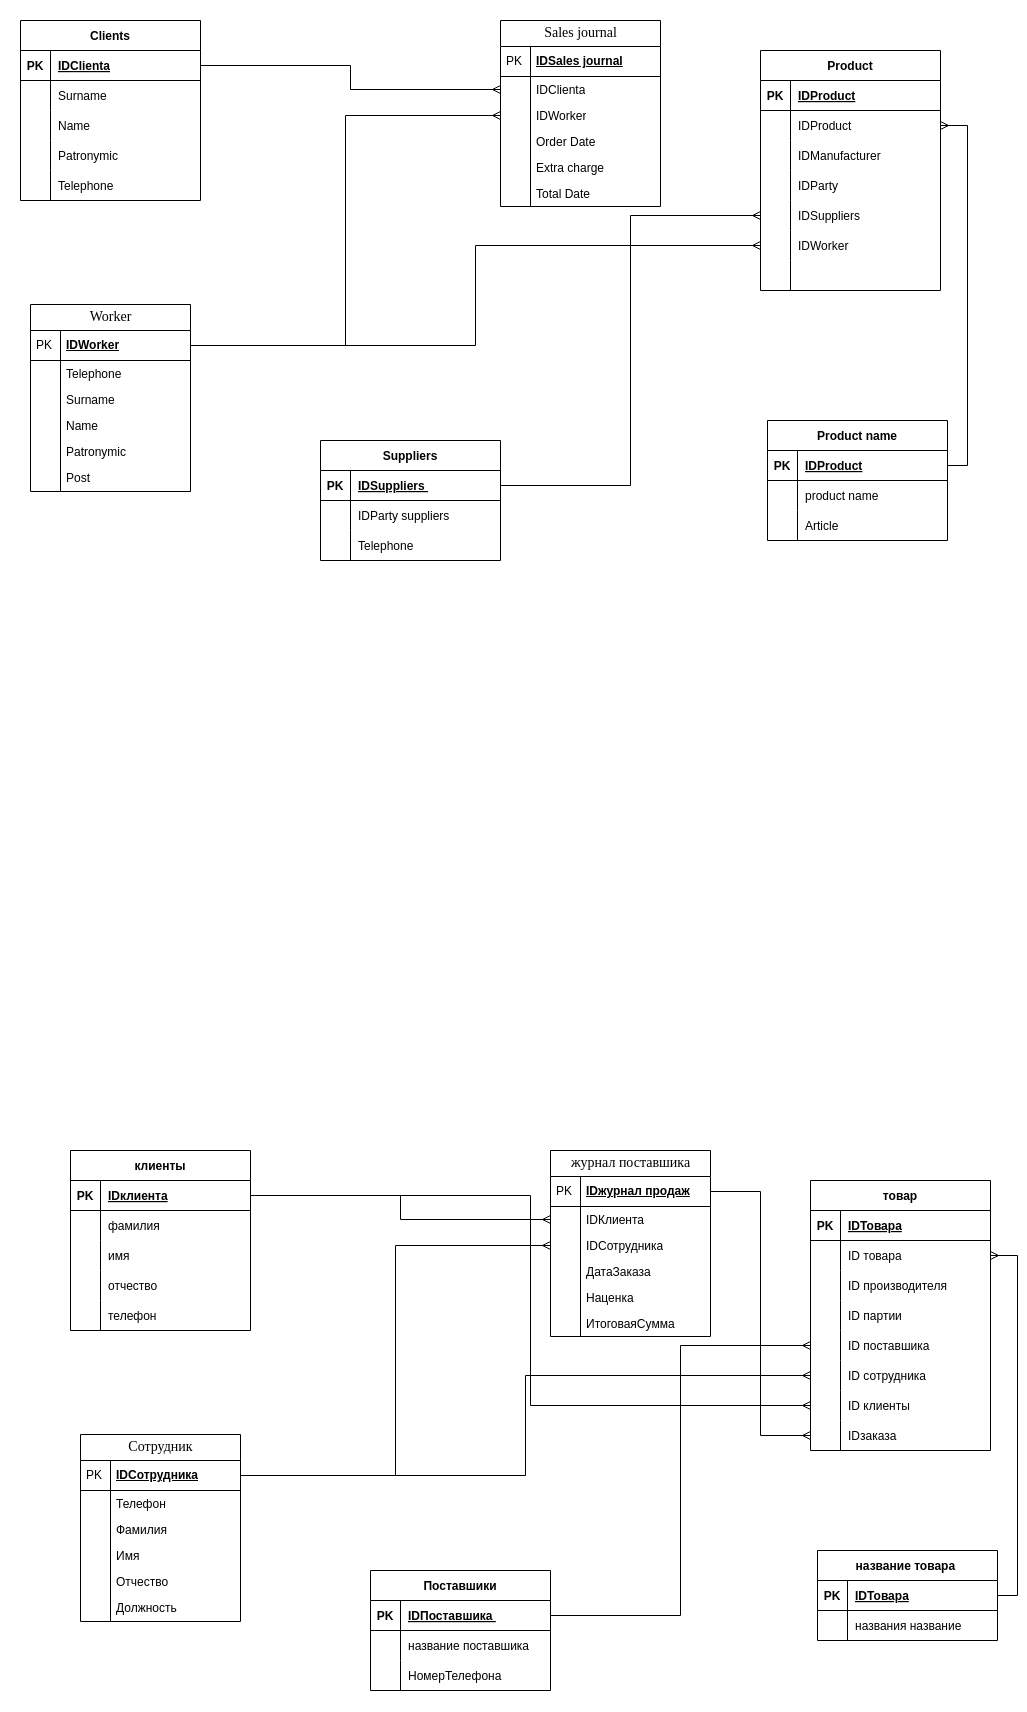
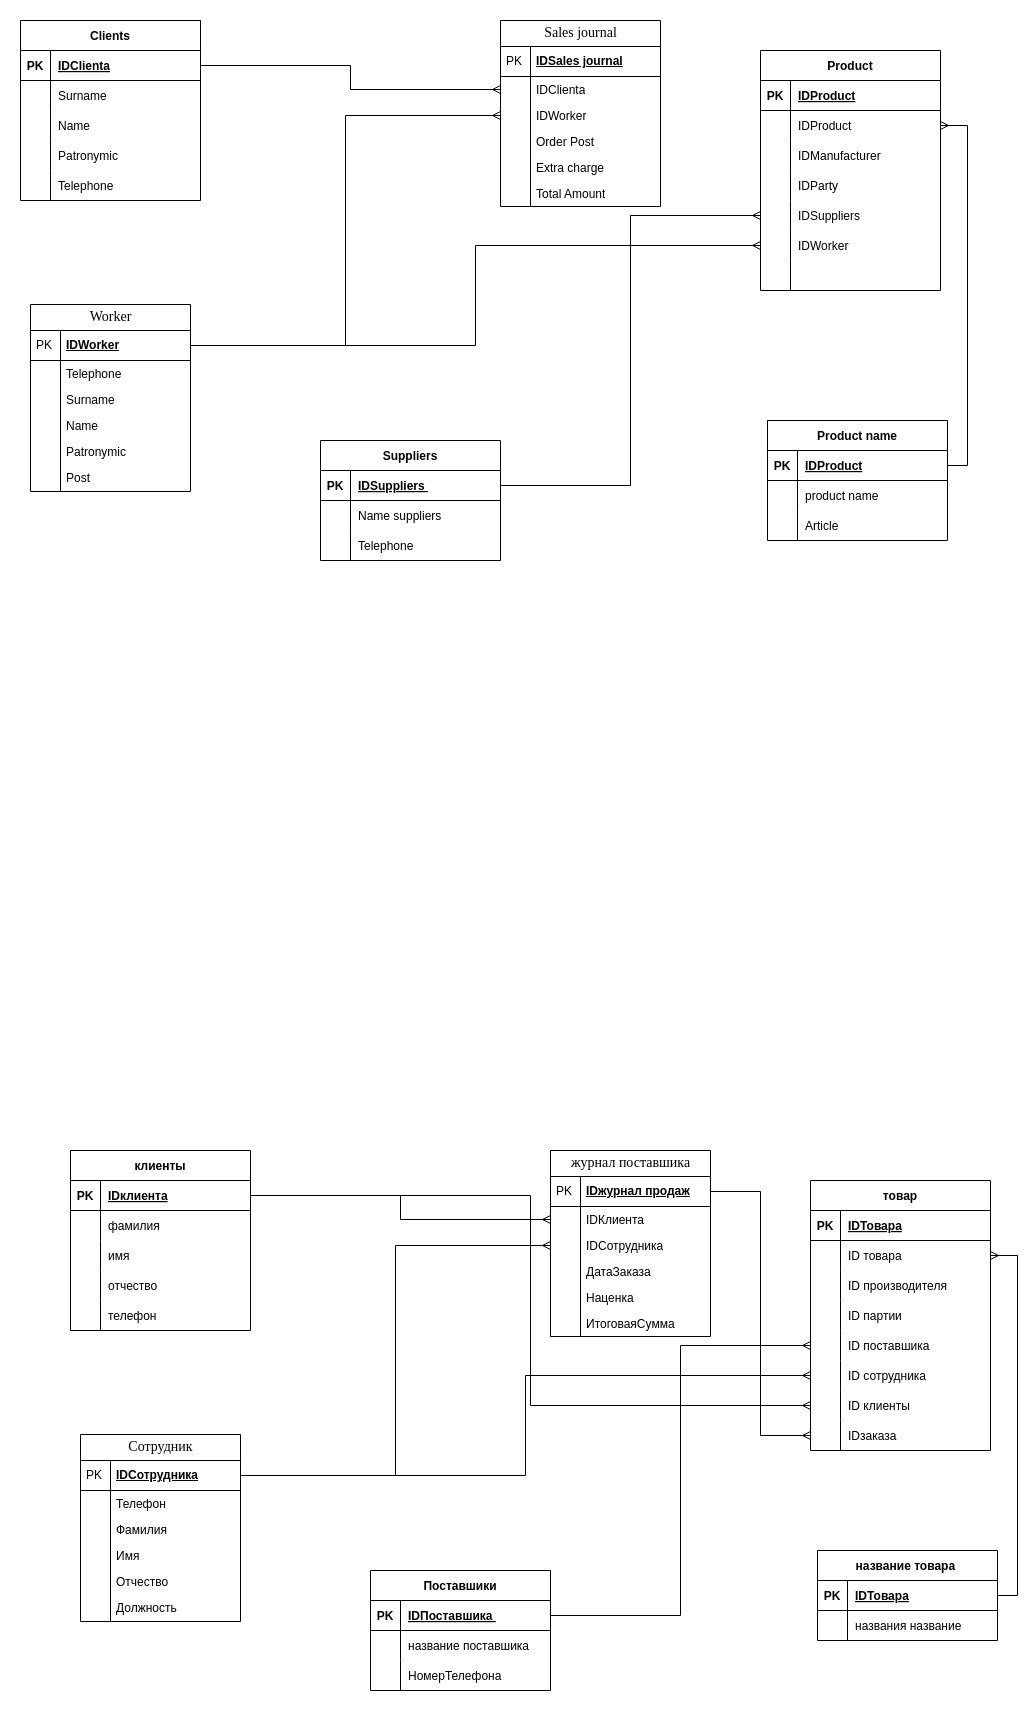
(569, 143) -> (569, 143)
(567, 195) -> (574, 195)
(410, 516) -> (400, 516)
